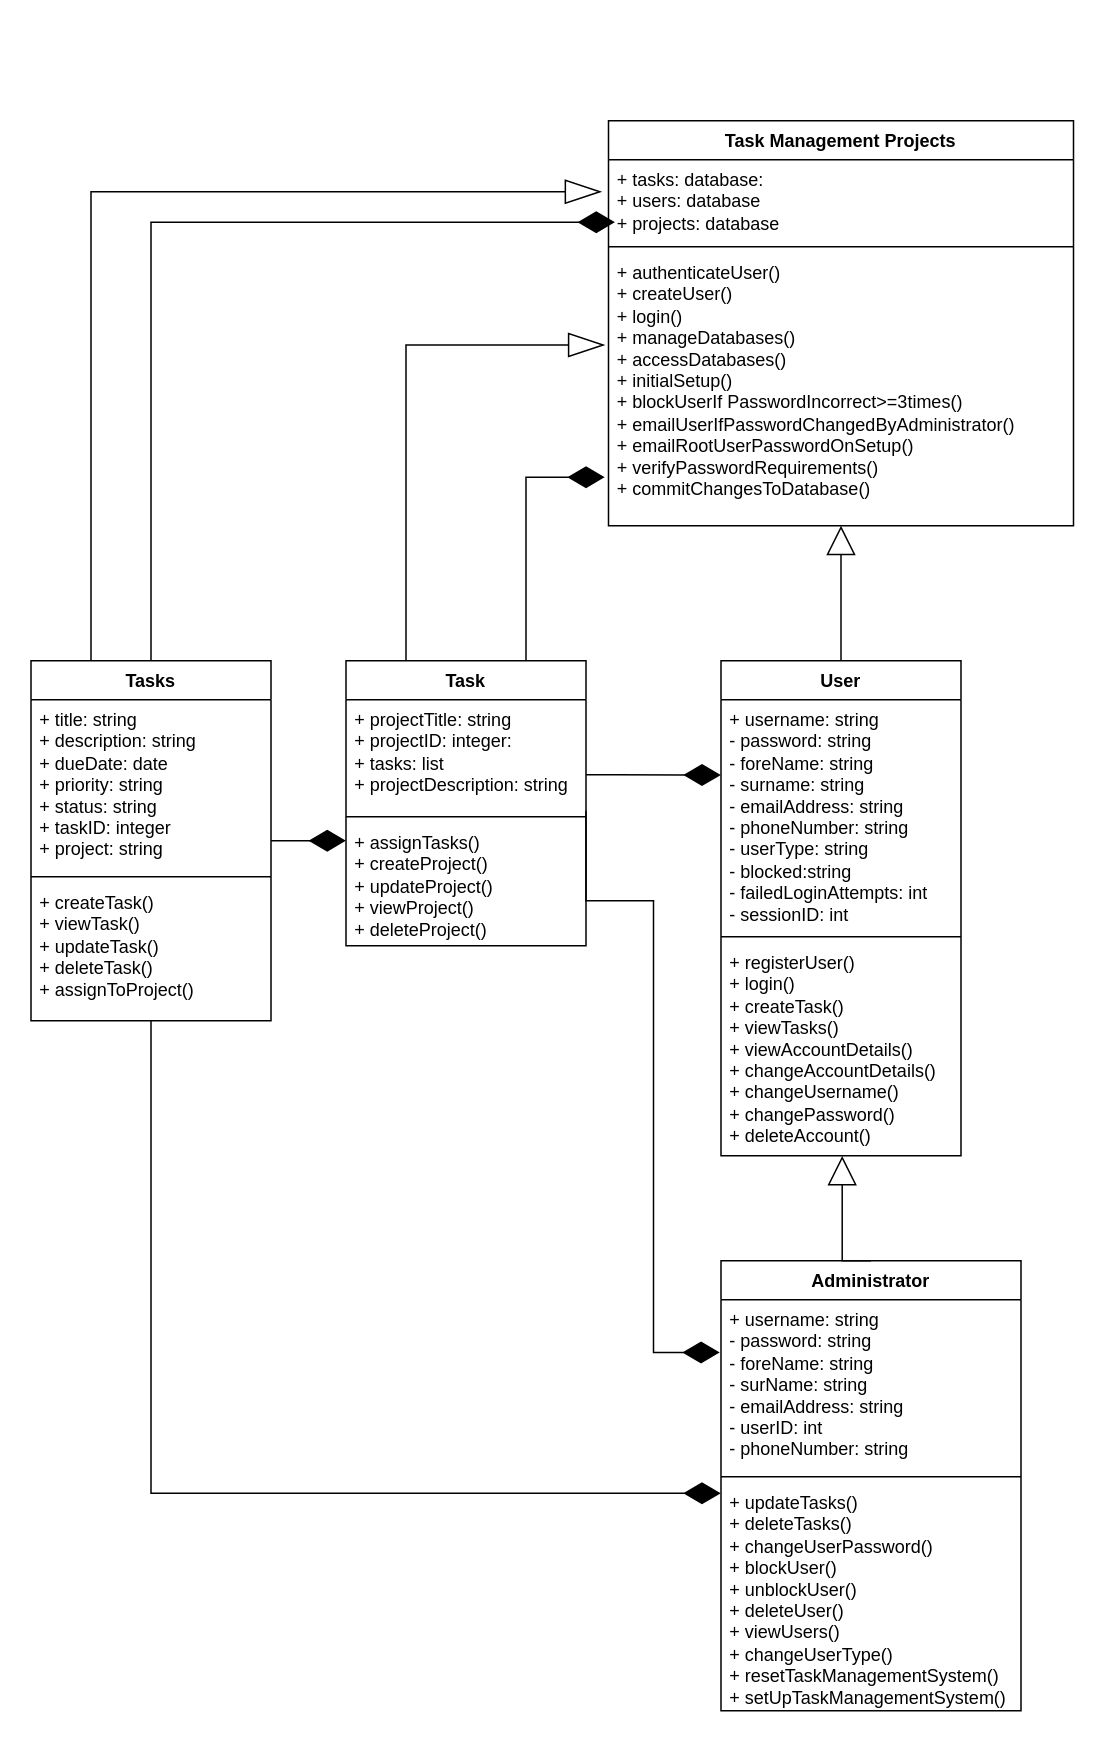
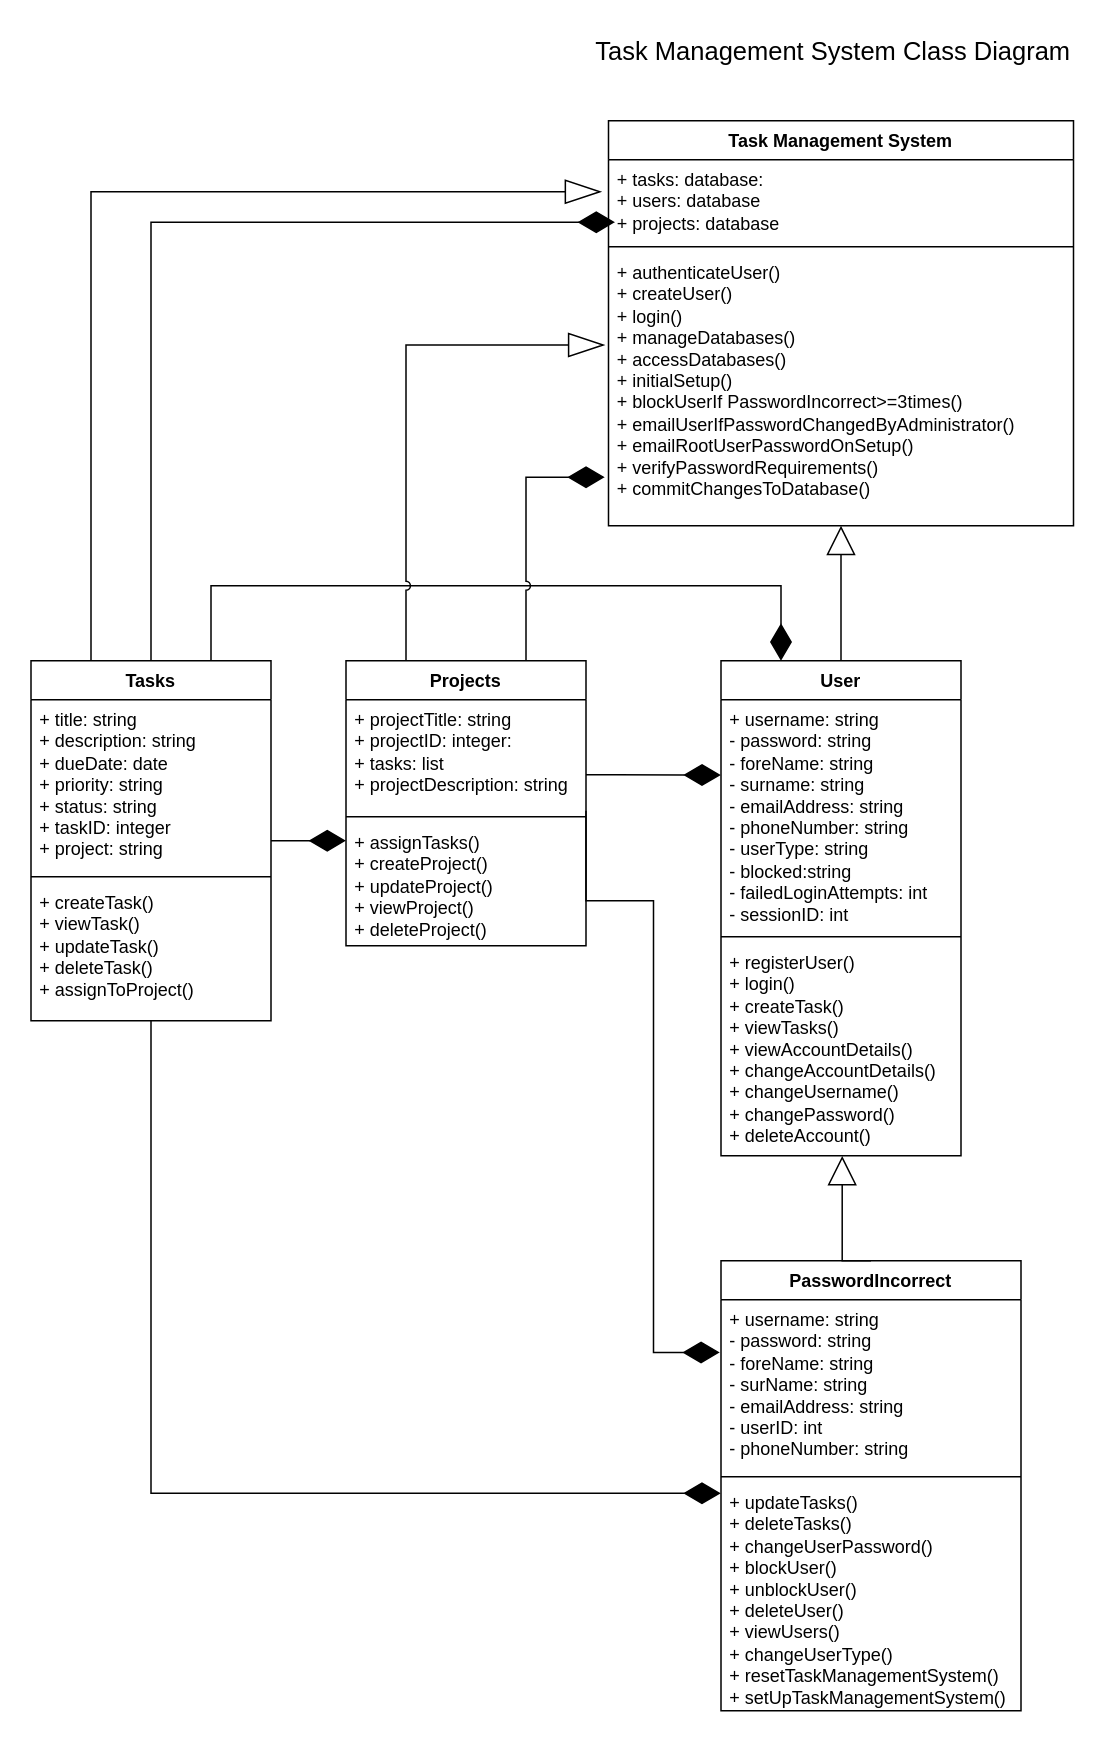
none -> (833, 53)
(841, 142) -> (841, 142)
none -> (478, 586)
(466, 682) -> (466, 682)
(871, 1282) -> (871, 1282)
